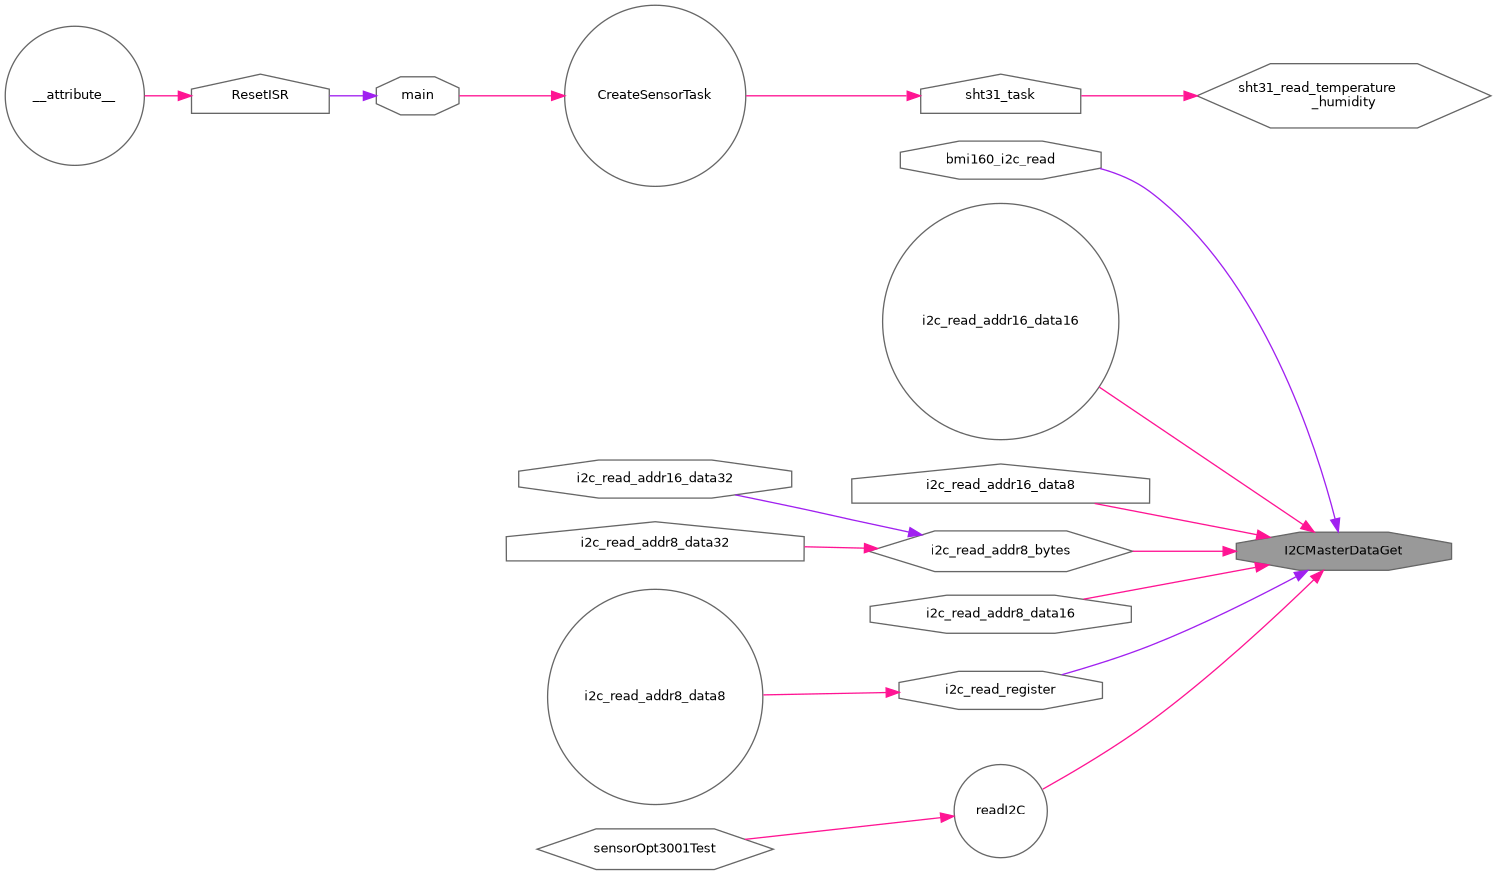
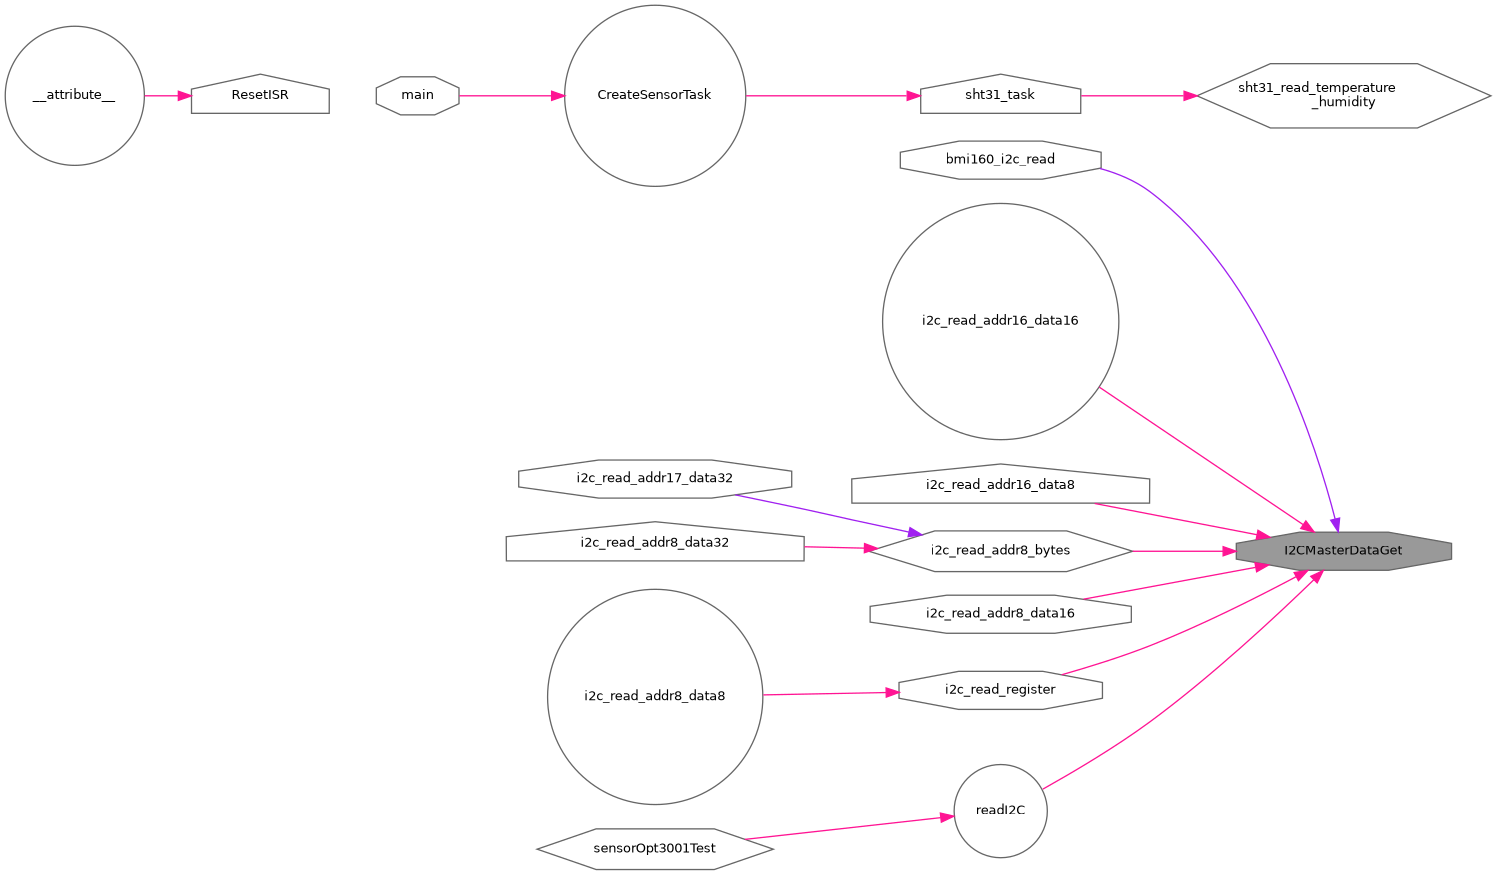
(346, 96) -> none
(655, 479) -> (655, 479)
(1182, 632) -> (1182, 632)
